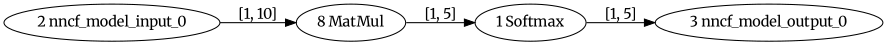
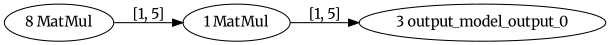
(112, 23) -> none
(531, 23) -> (237, 23)
(769, 23) -> (482, 23)
